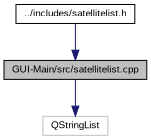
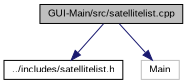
(75, 37) -> (91, 38)
(75, 126) -> (160, 70)
